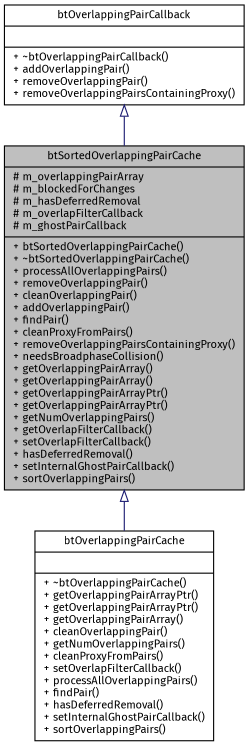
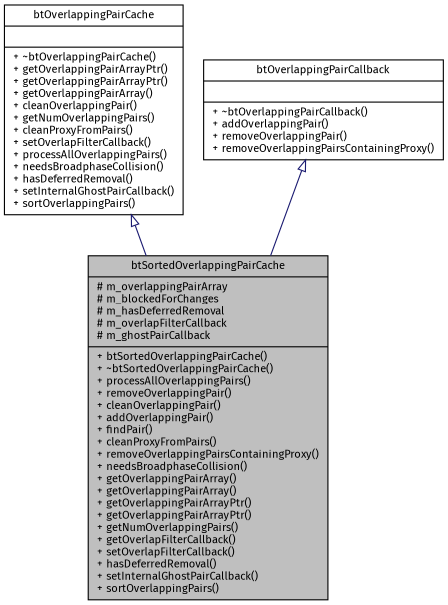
(124, 516) -> (141, 241)
(72, 693) -> (89, 167)
